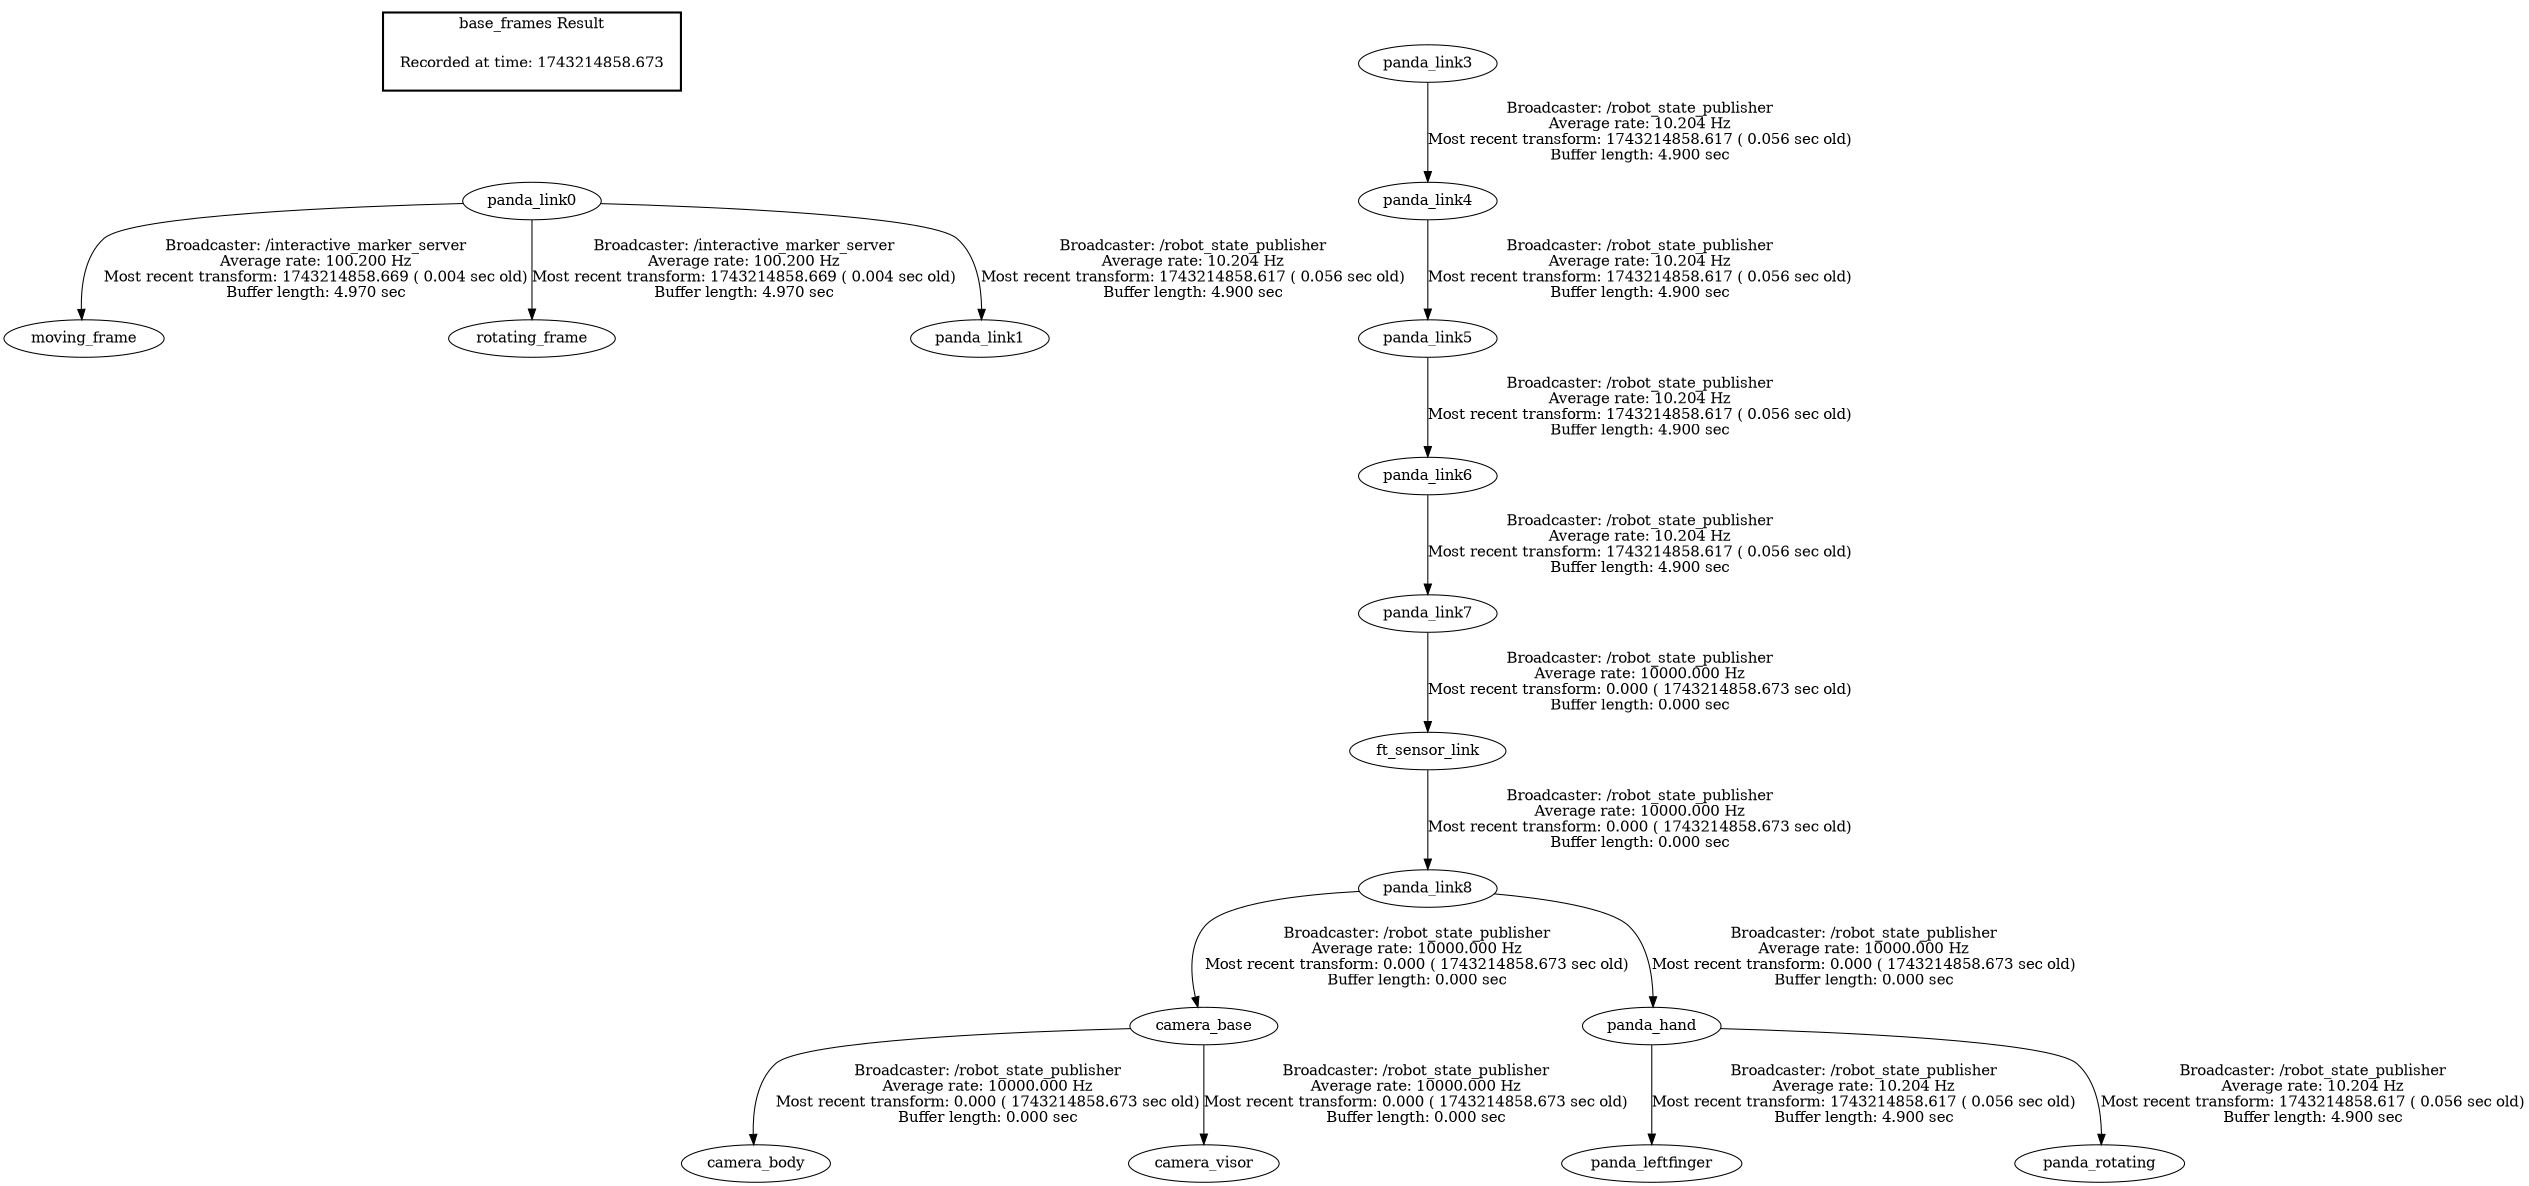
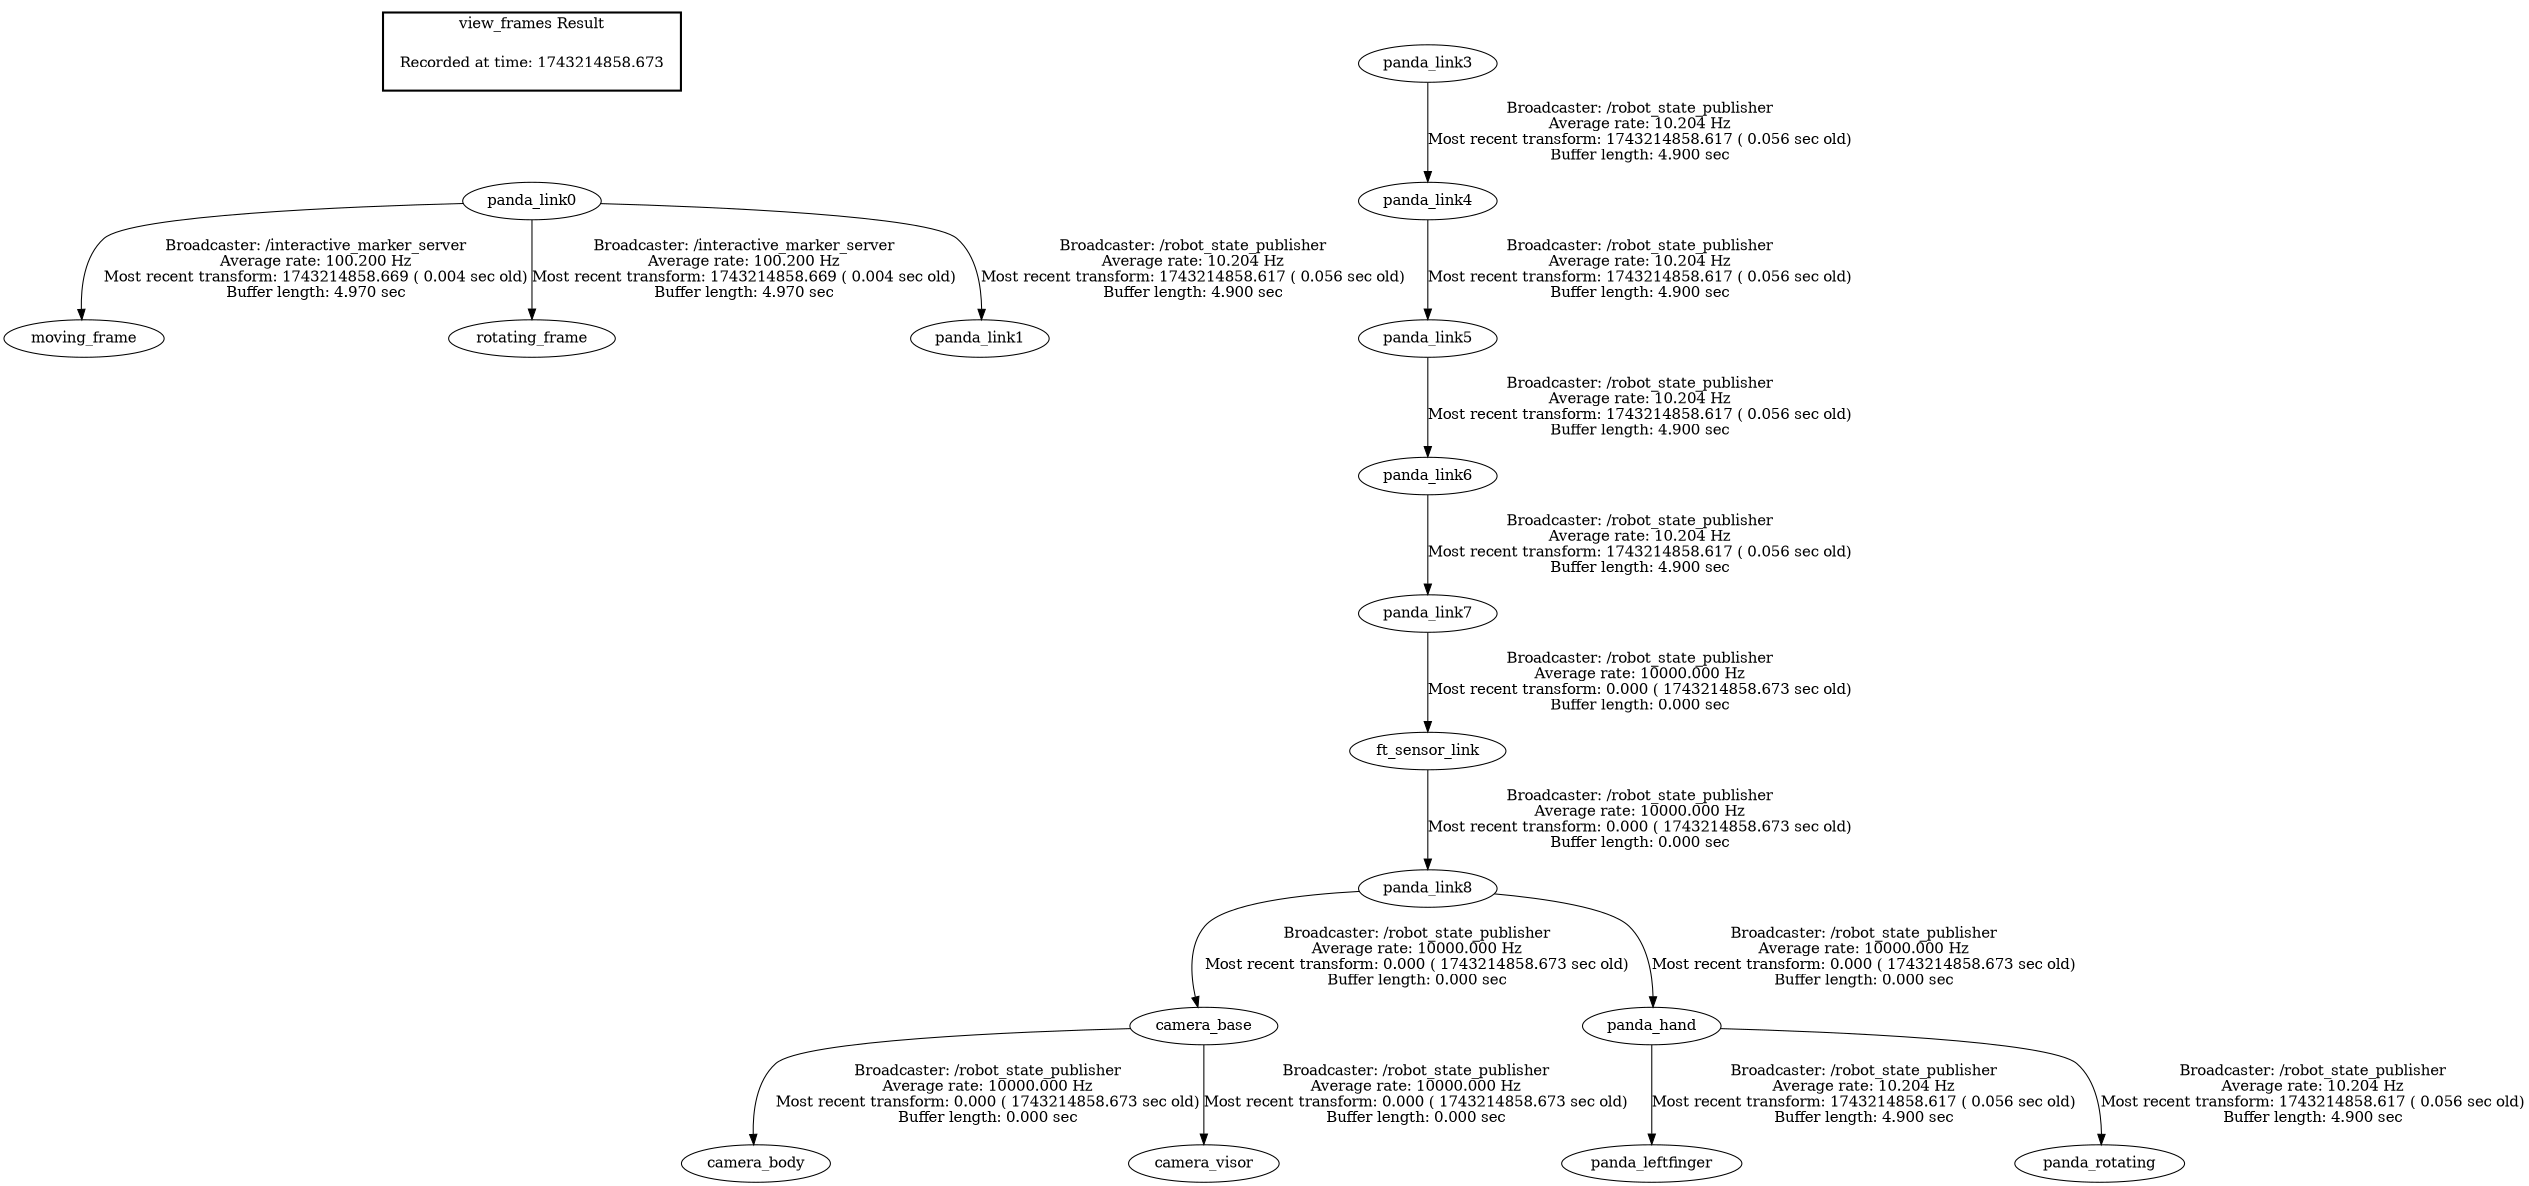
(532, 24) -> (532, 24)
